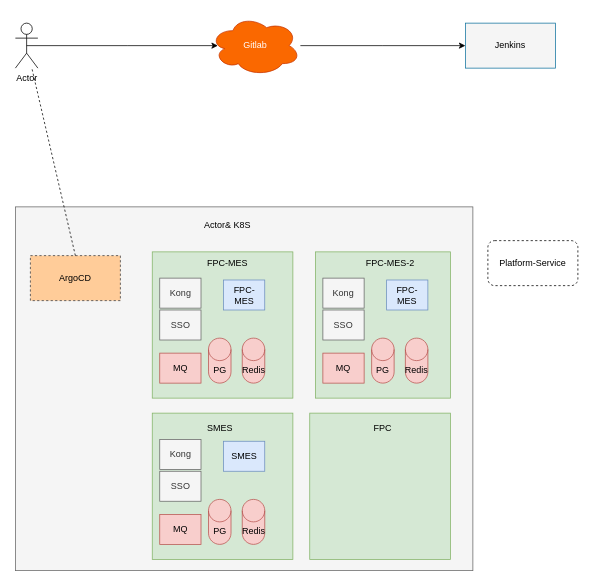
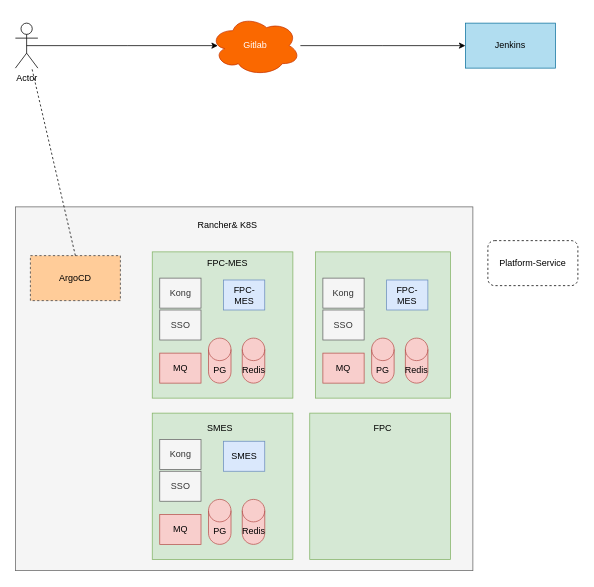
(510, 45) -> (510, 45)
(228, 225) -> (228, 225)
(390, 263) -> none
